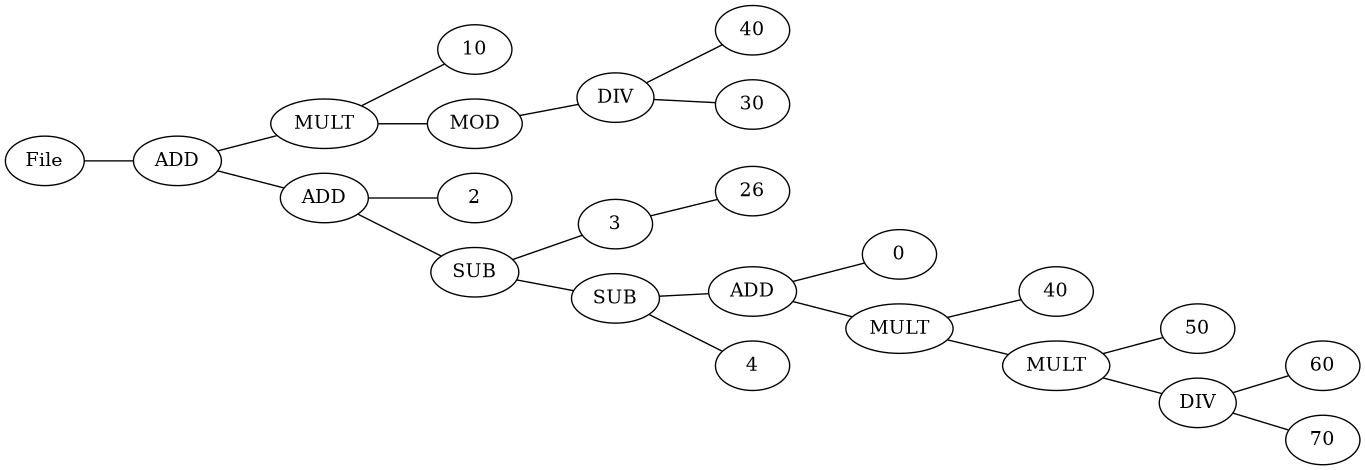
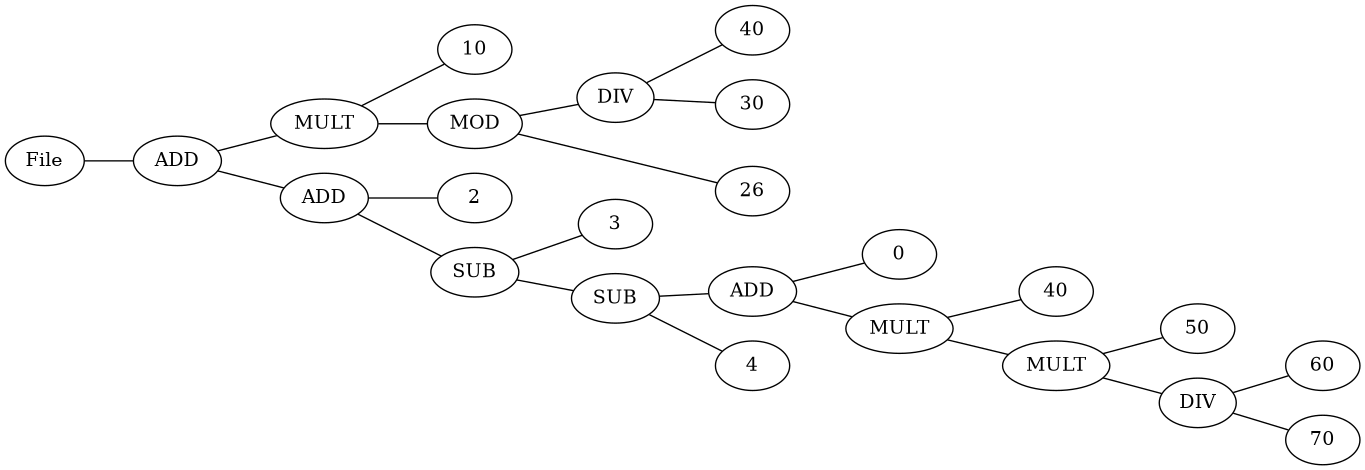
(684, 208) -> (618, 158)
